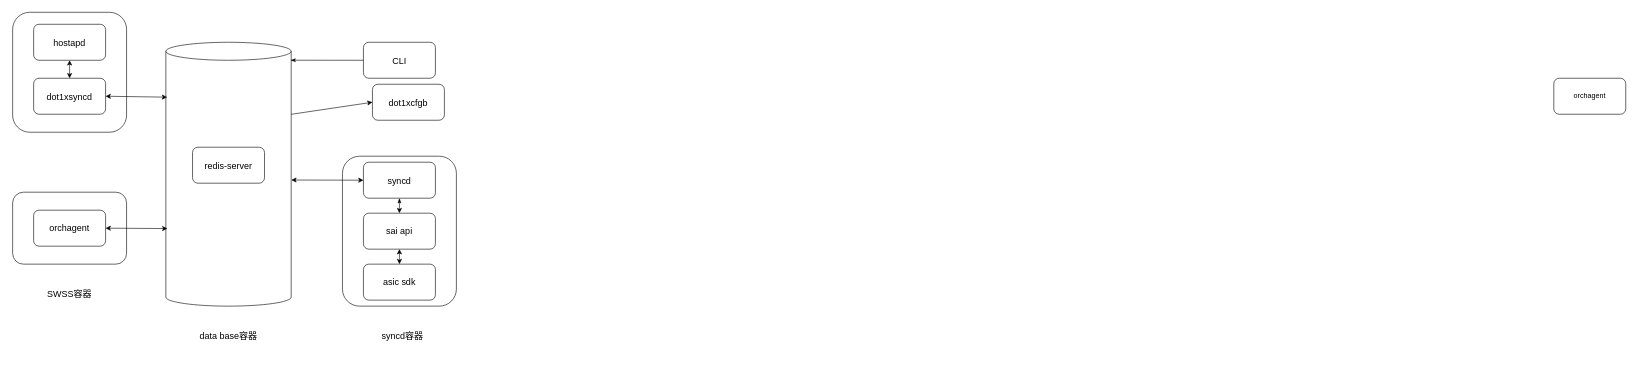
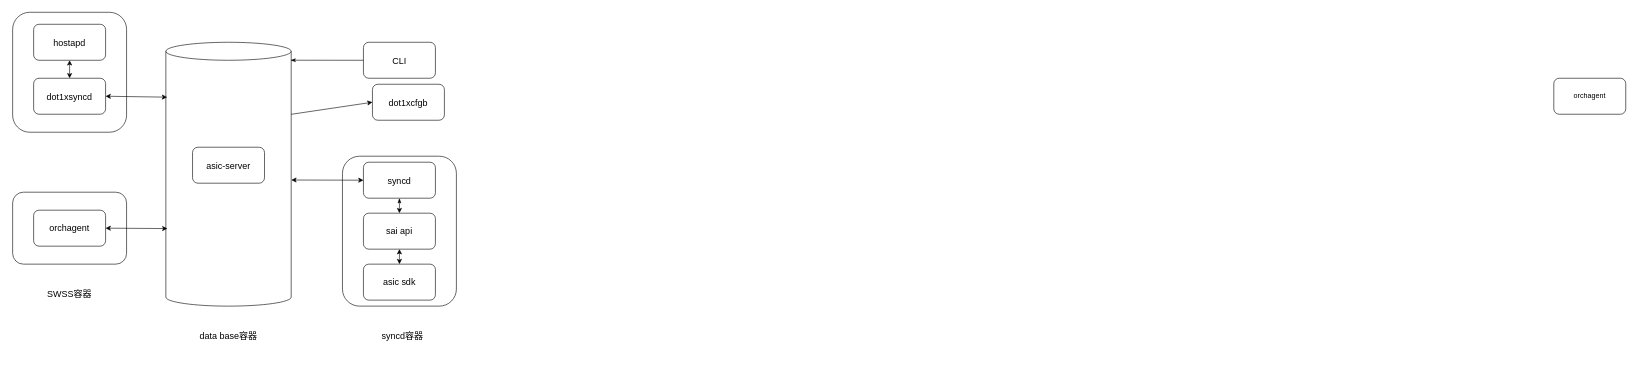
(228, 165) -> (228, 165)
